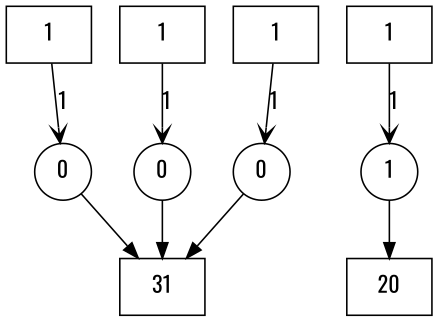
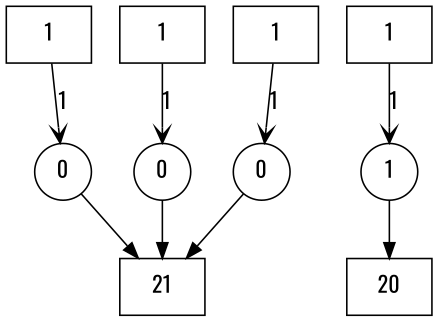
(162, 287) -> (162, 287)
